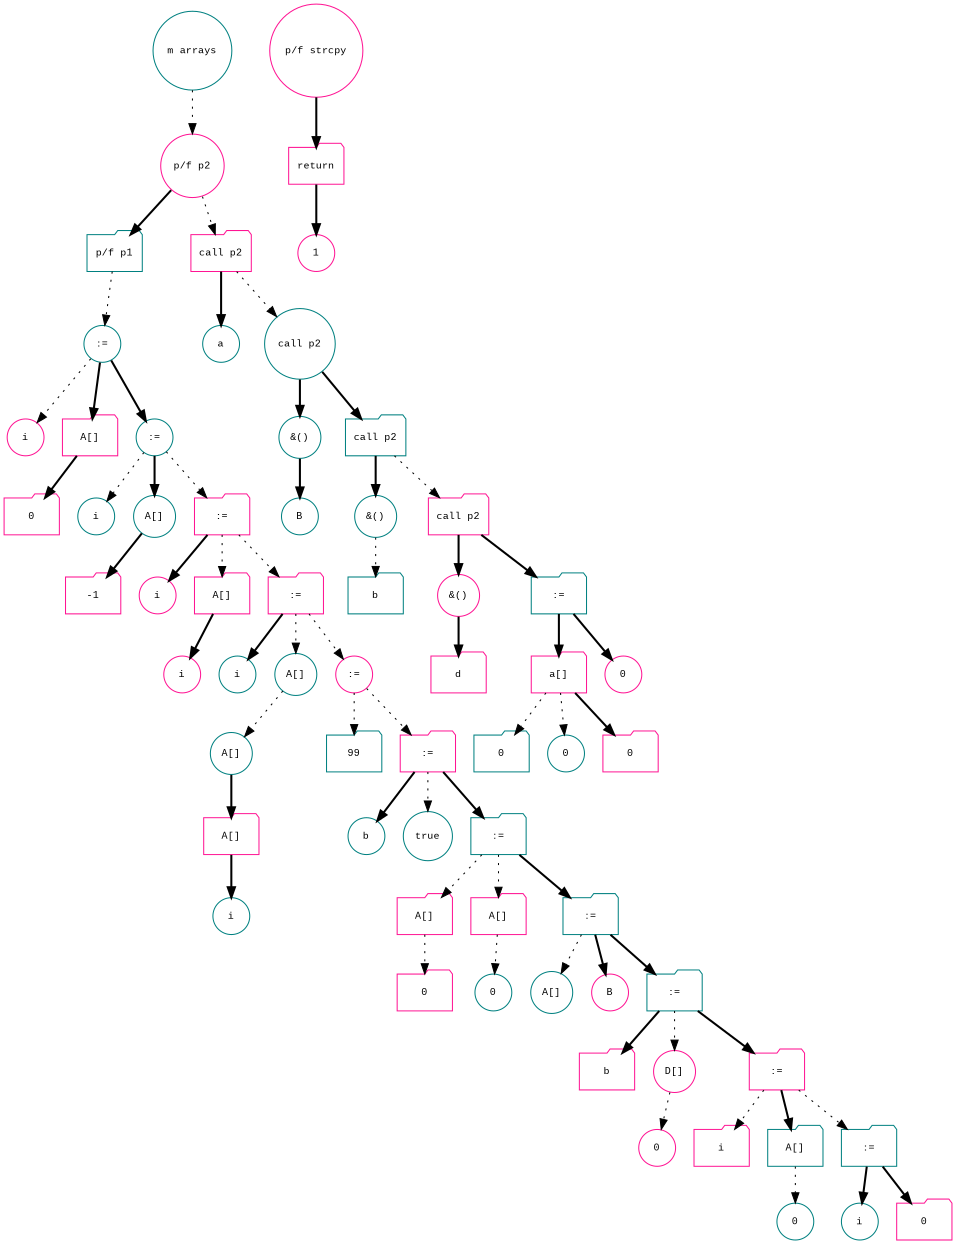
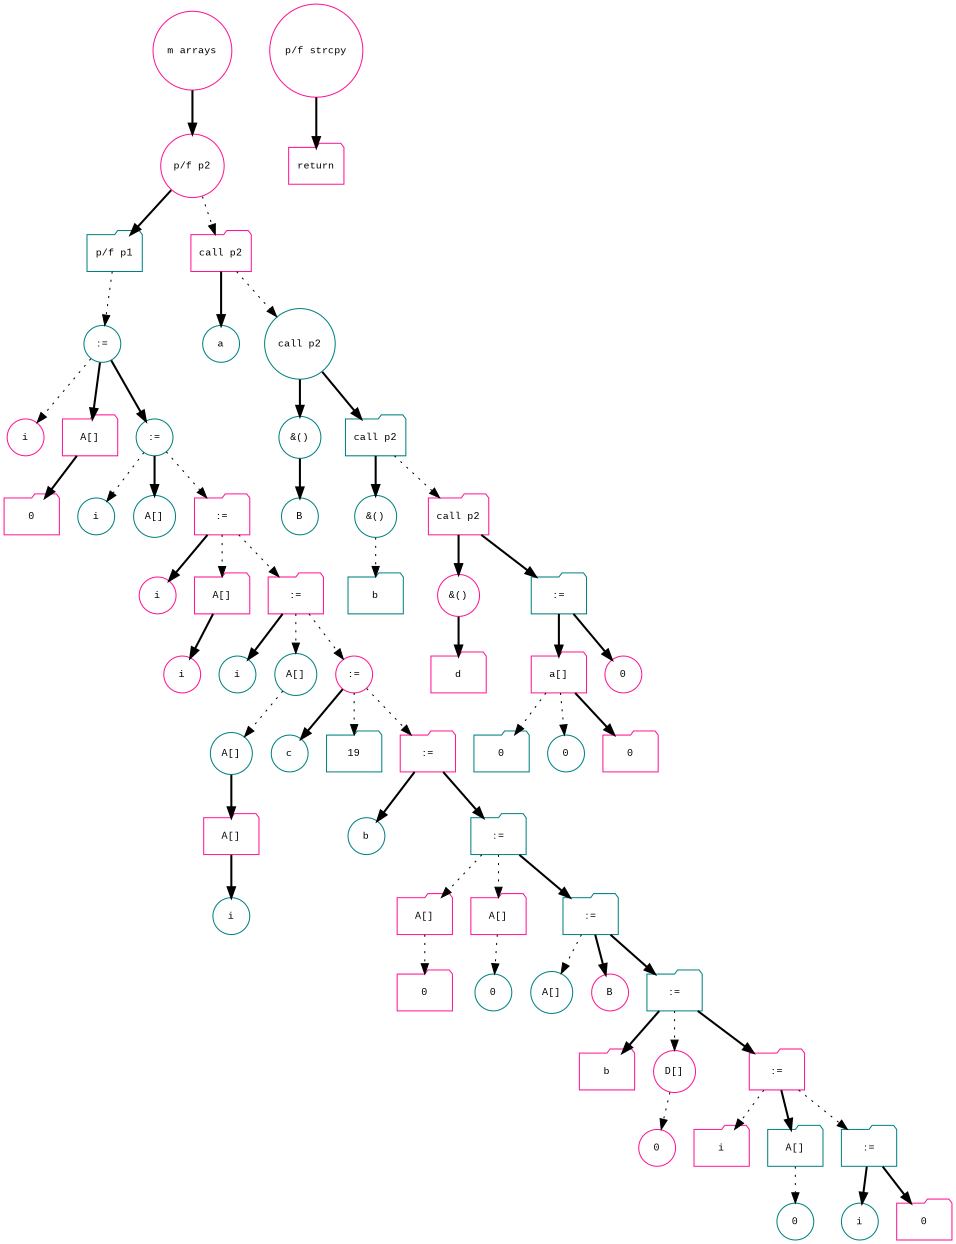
(192, 51) -> (192, 51)
(192, 107) -> (192, 107)
(316, 253) -> none
(93, 595) -> none
none -> (290, 753)
(354, 753) -> (354, 753)
(428, 836) -> none
